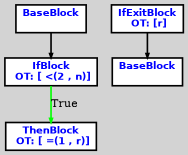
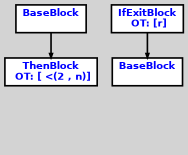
(51, 72) -> (51, 72)
(51, 136) -> none
